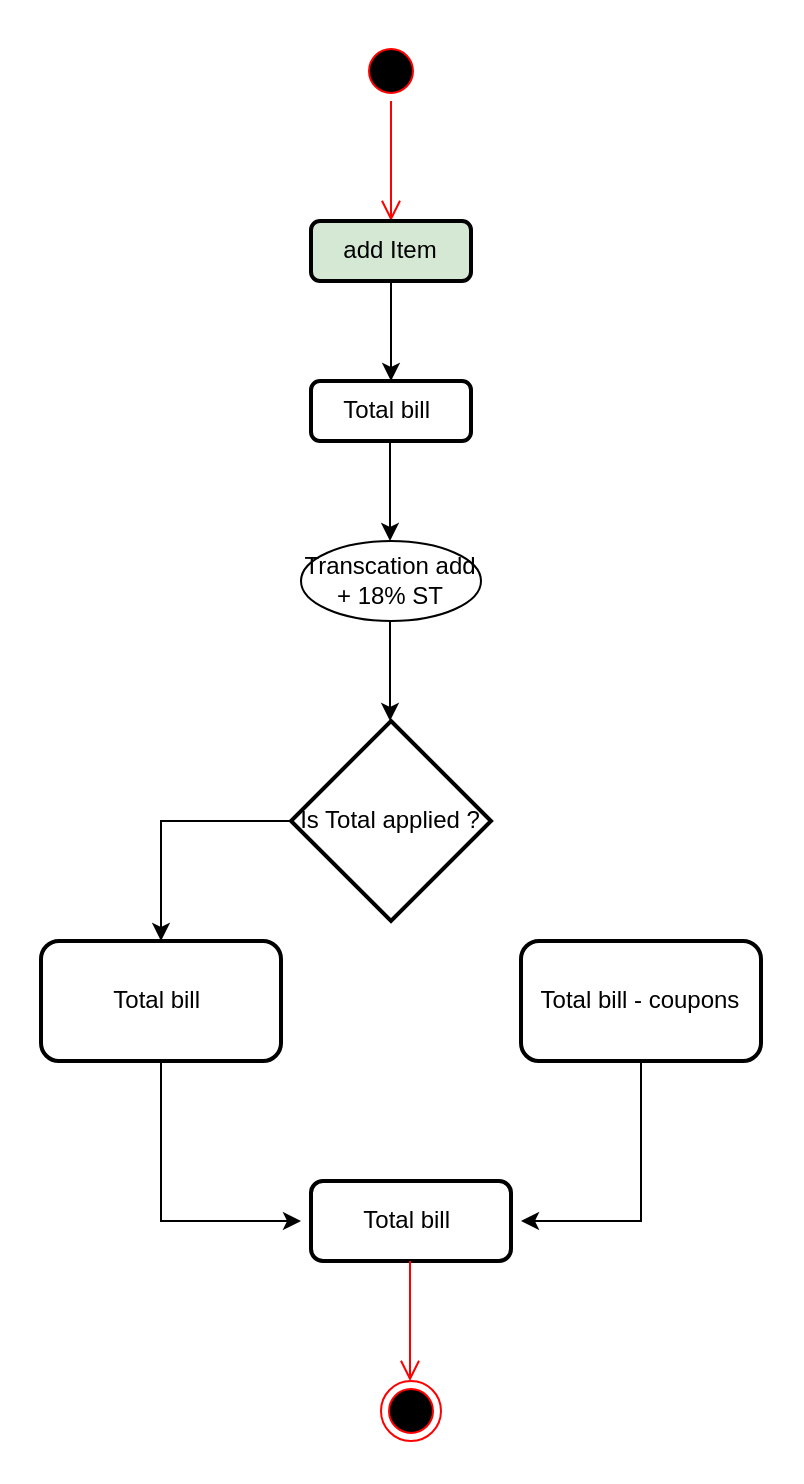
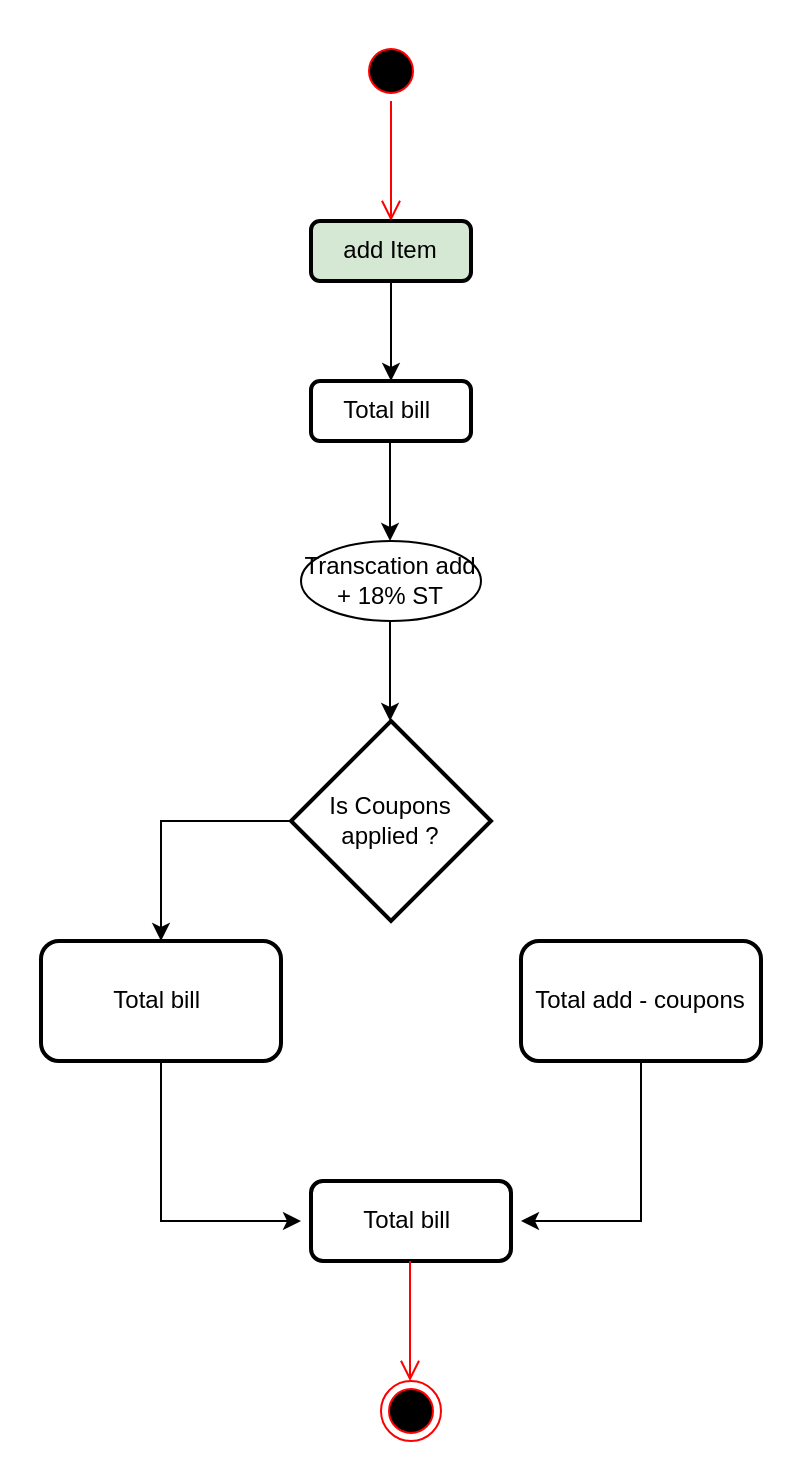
(391, 821) -> (391, 821)
(641, 1001) -> (641, 1001)
